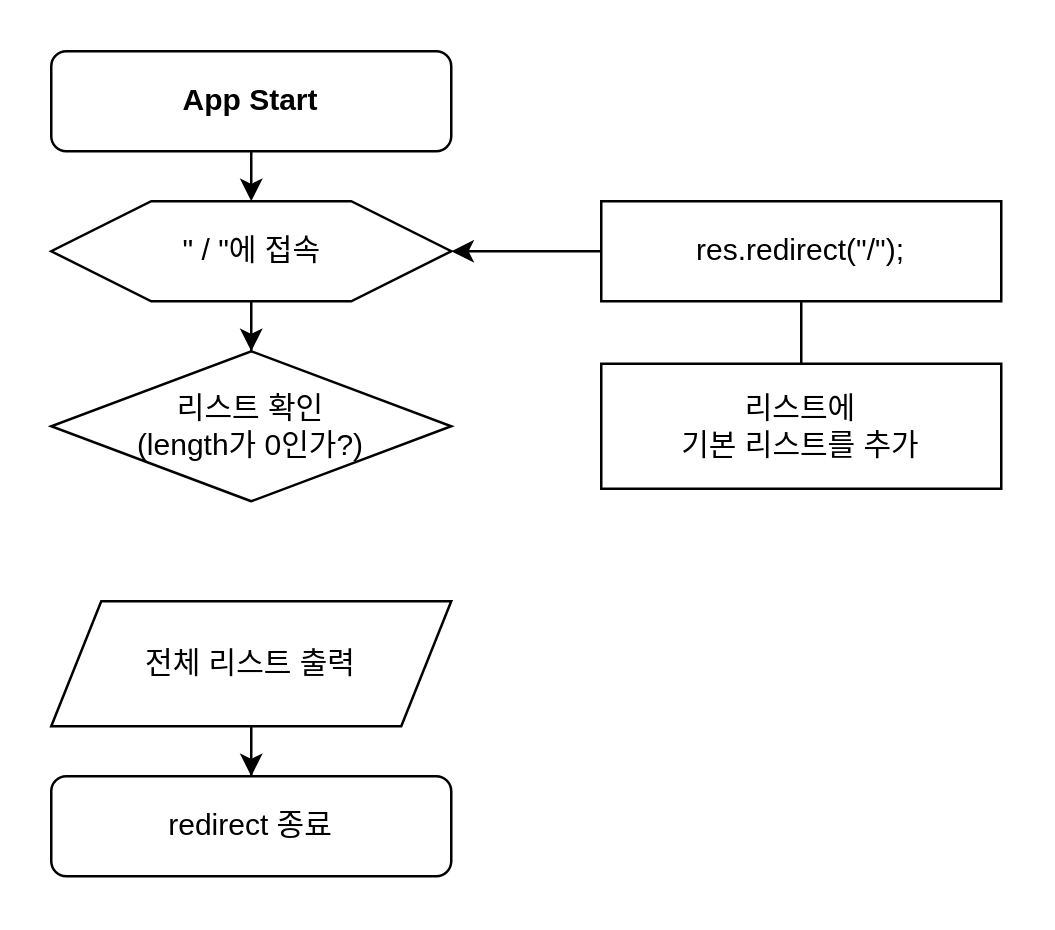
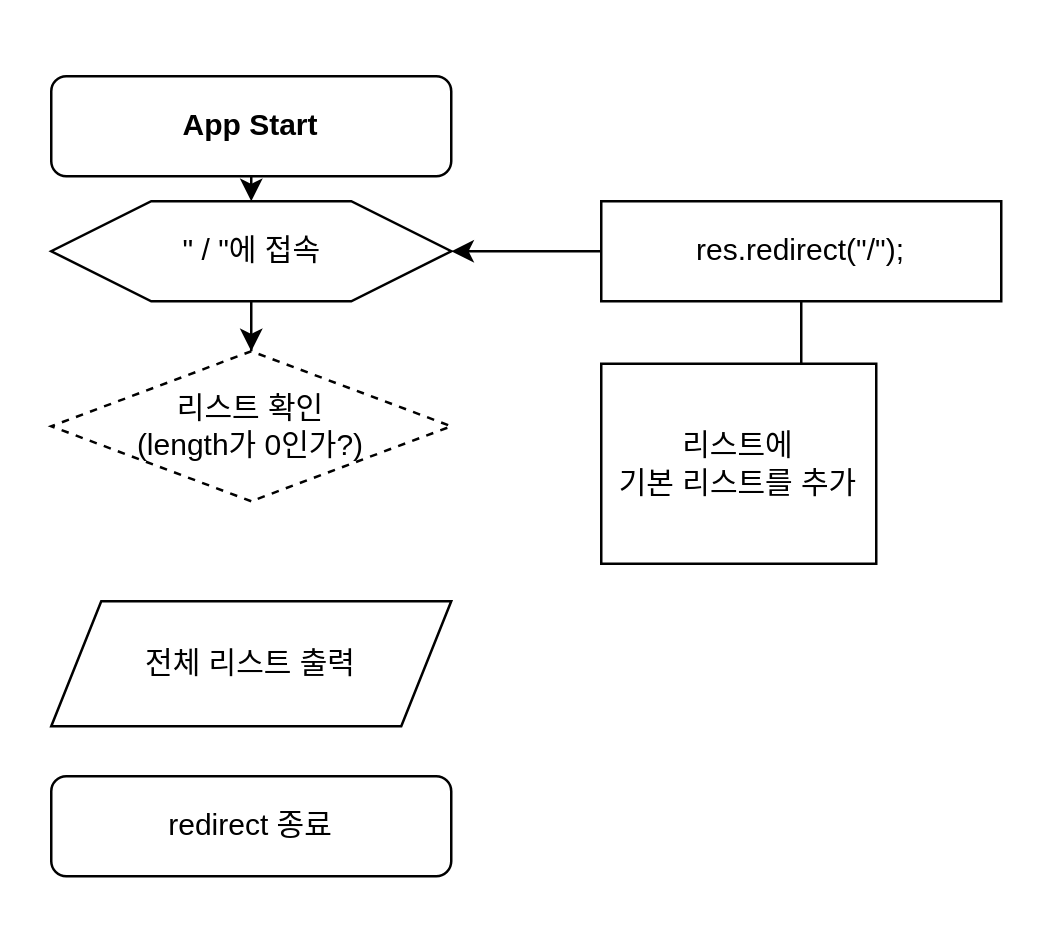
(251, 101) -> (251, 126)
(251, 426) -> (251, 426)
(801, 426) -> (739, 464)
(251, 759) -> none
